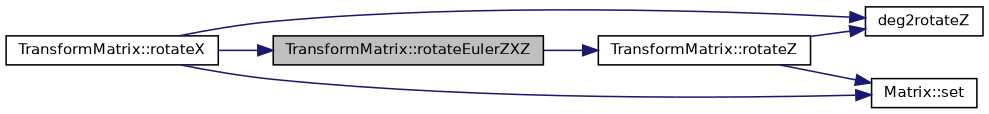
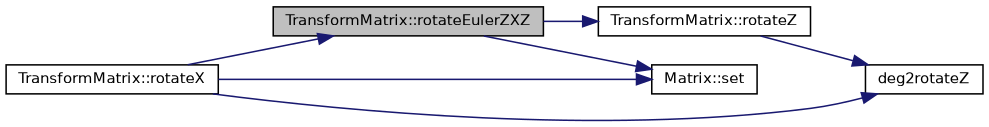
(818, 72) -> (560, 51)
